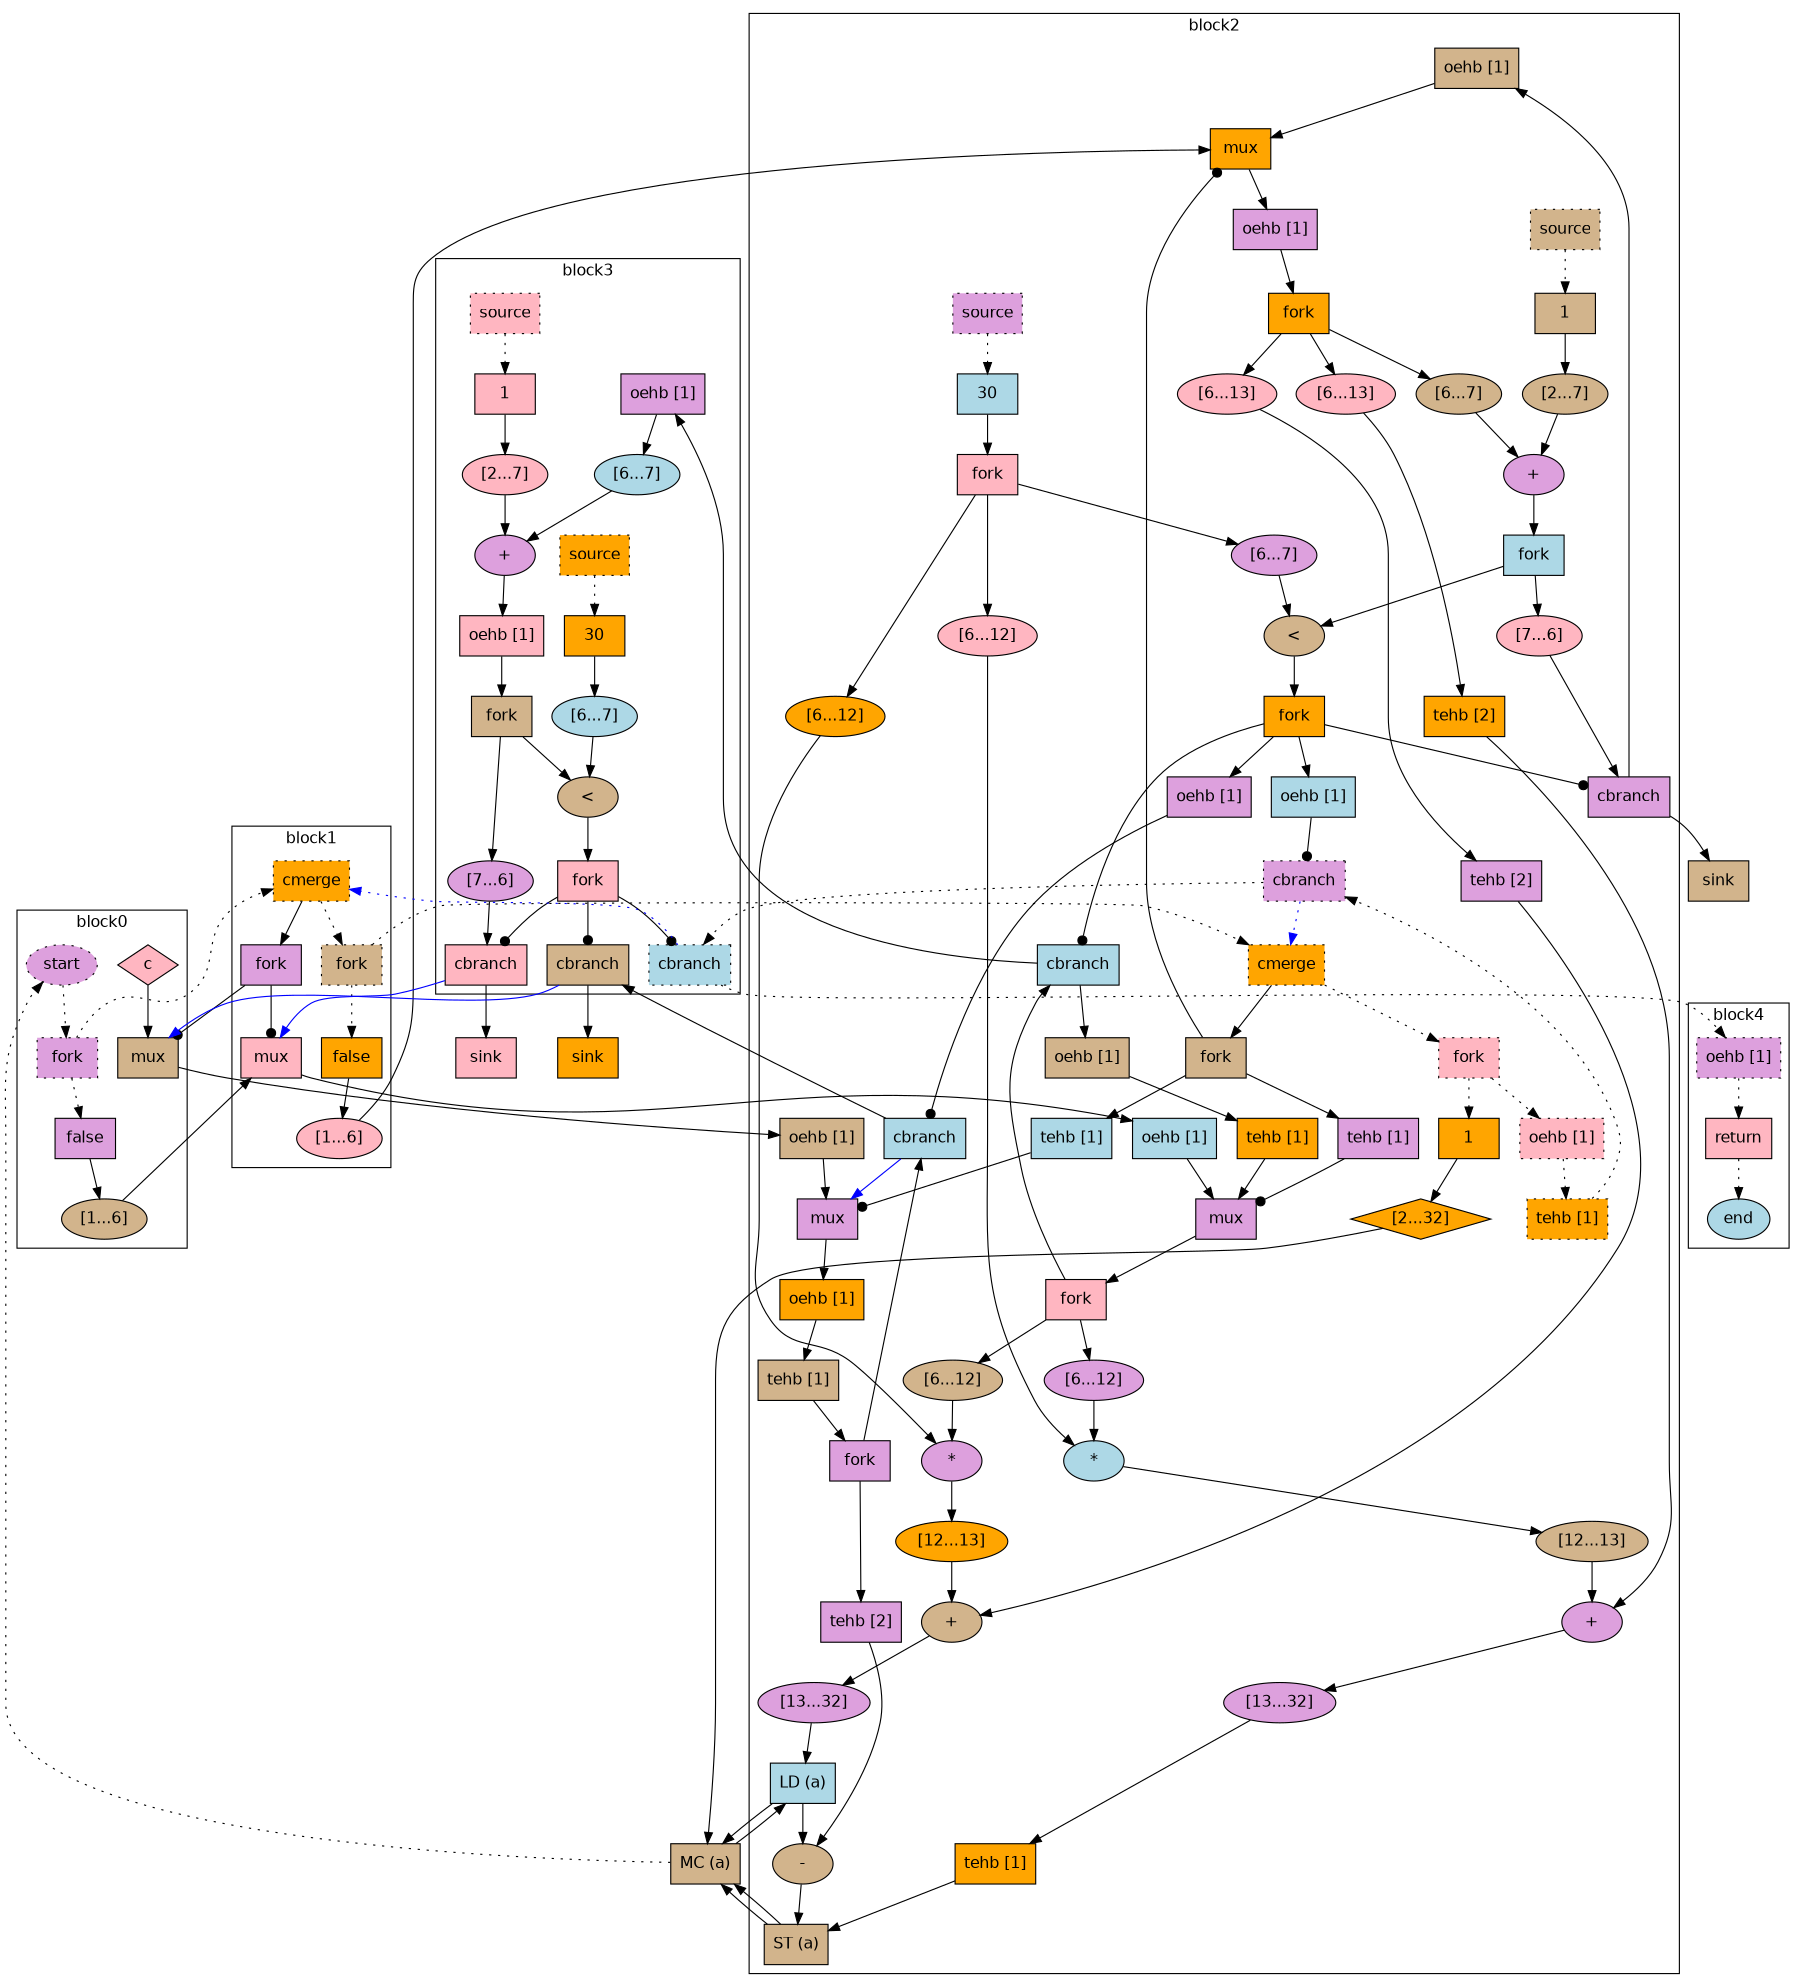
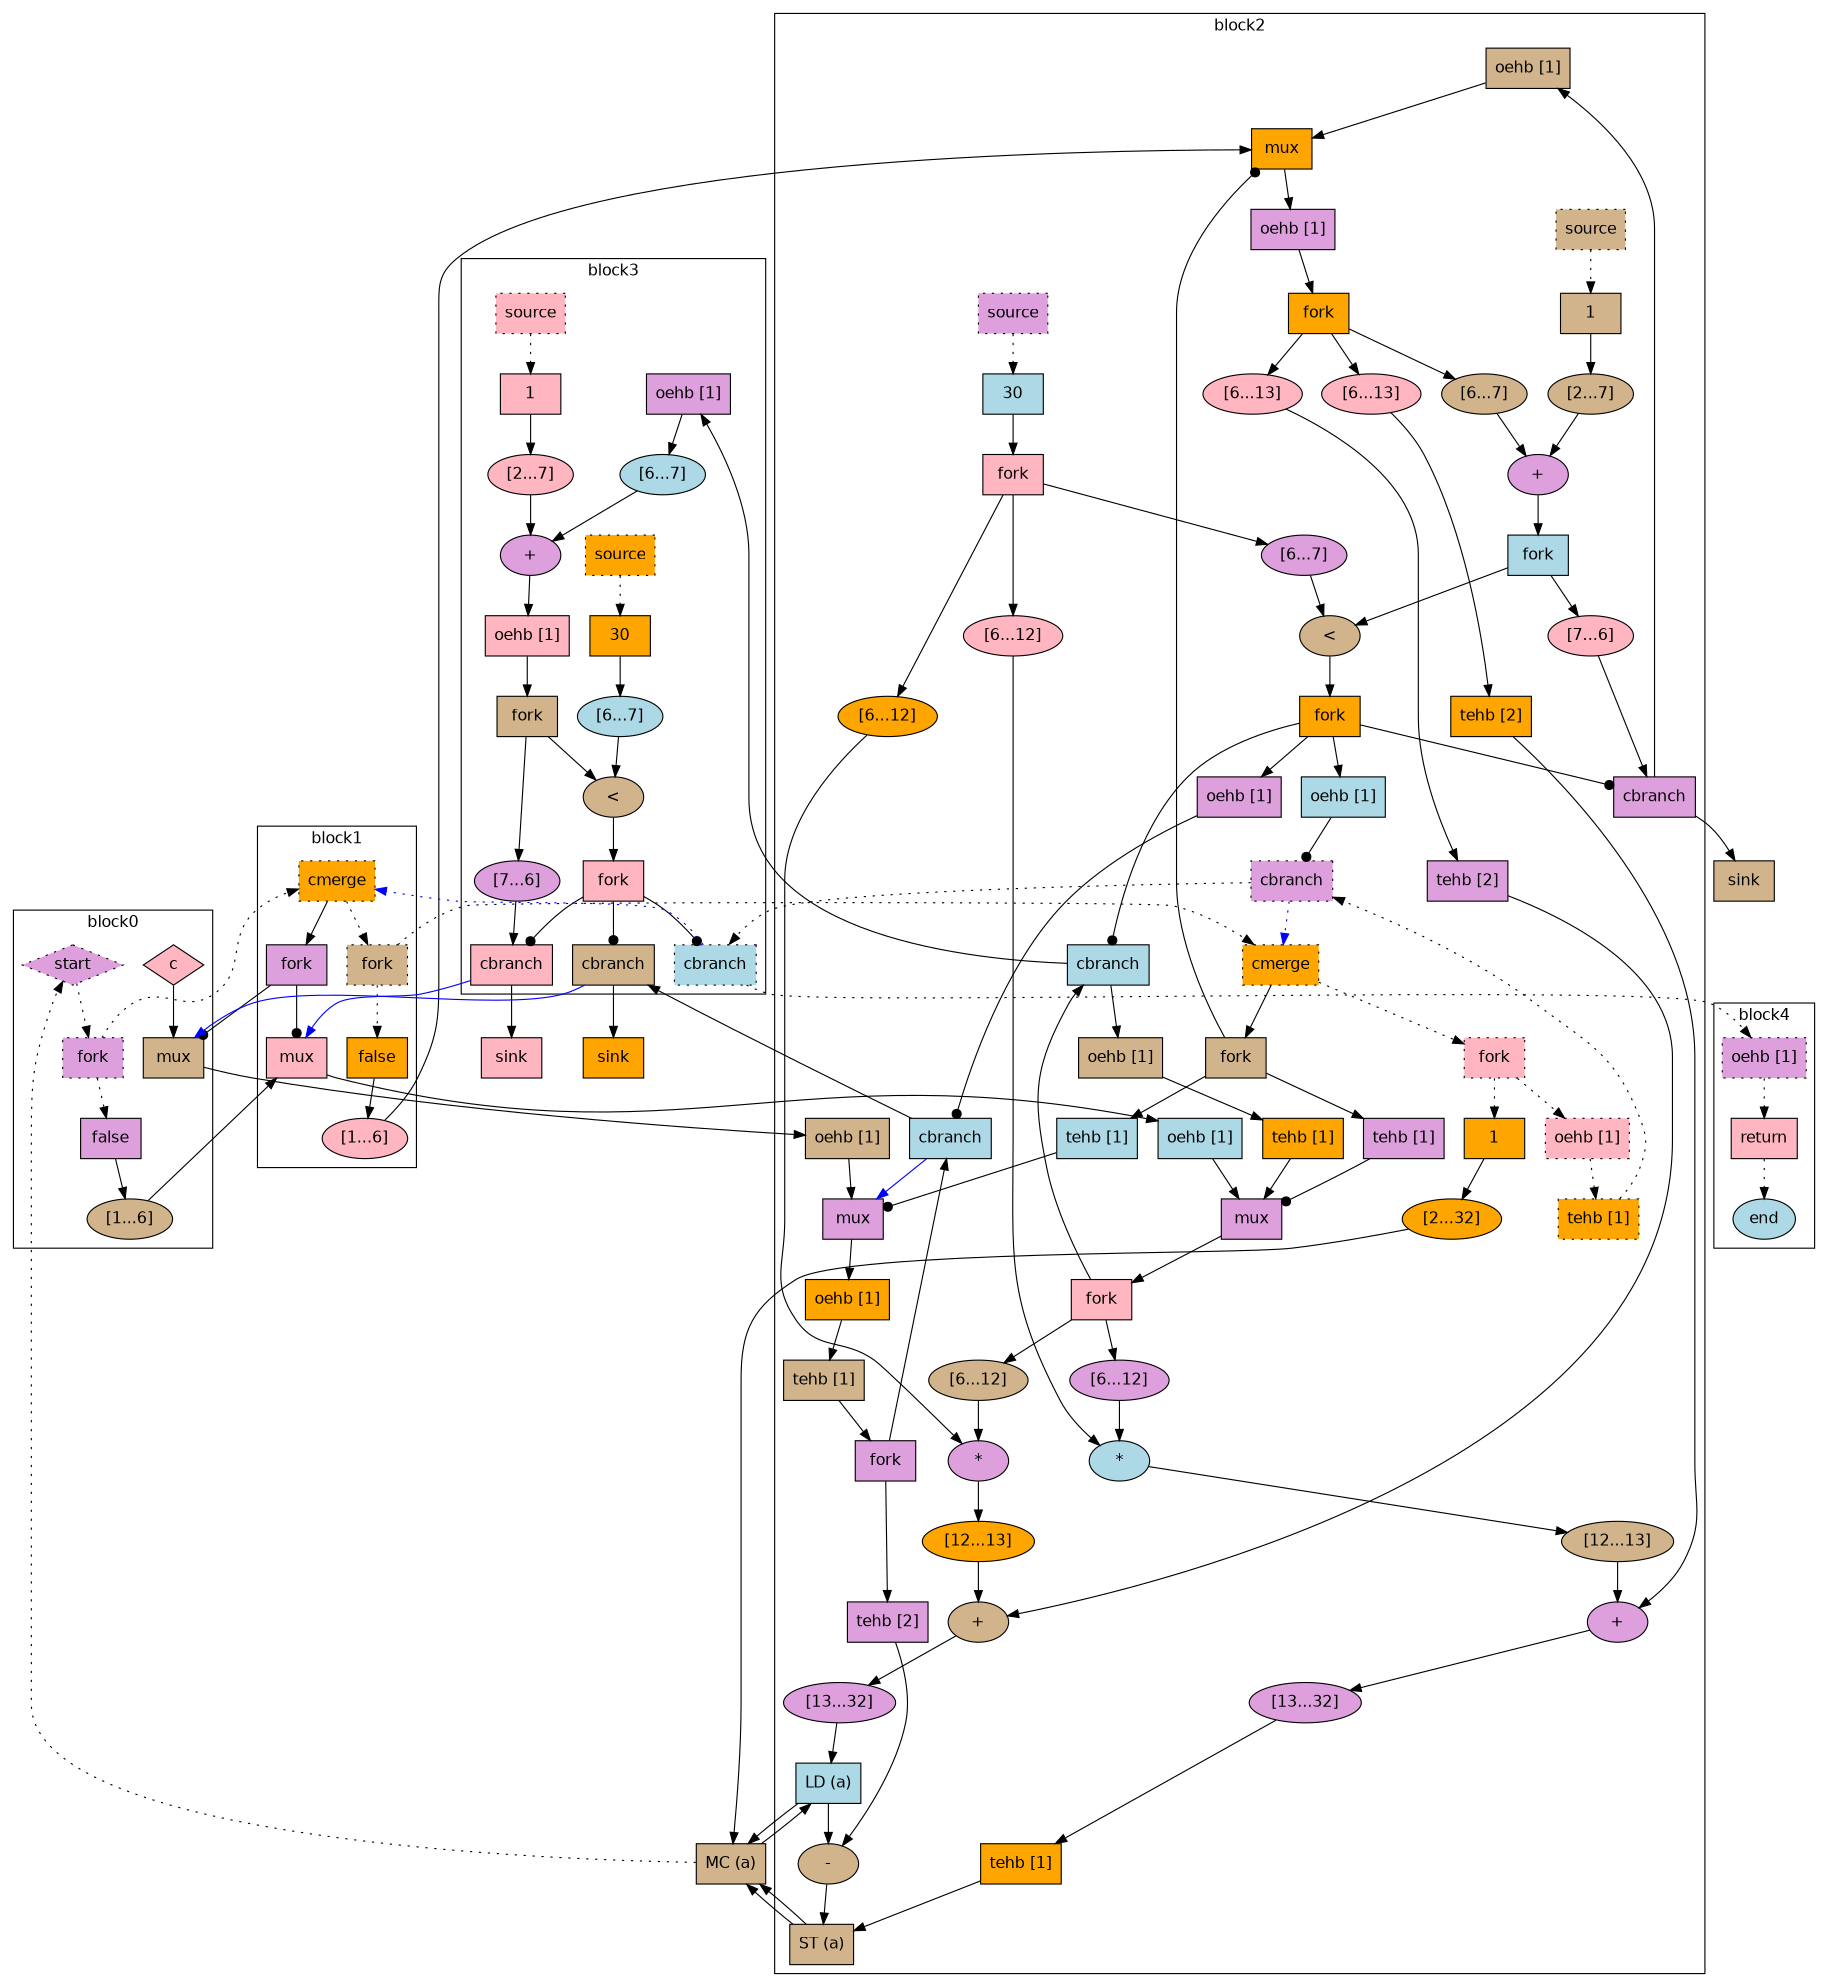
(62, 965) -> (73, 965)
(1421, 1219) -> (1452, 1219)
